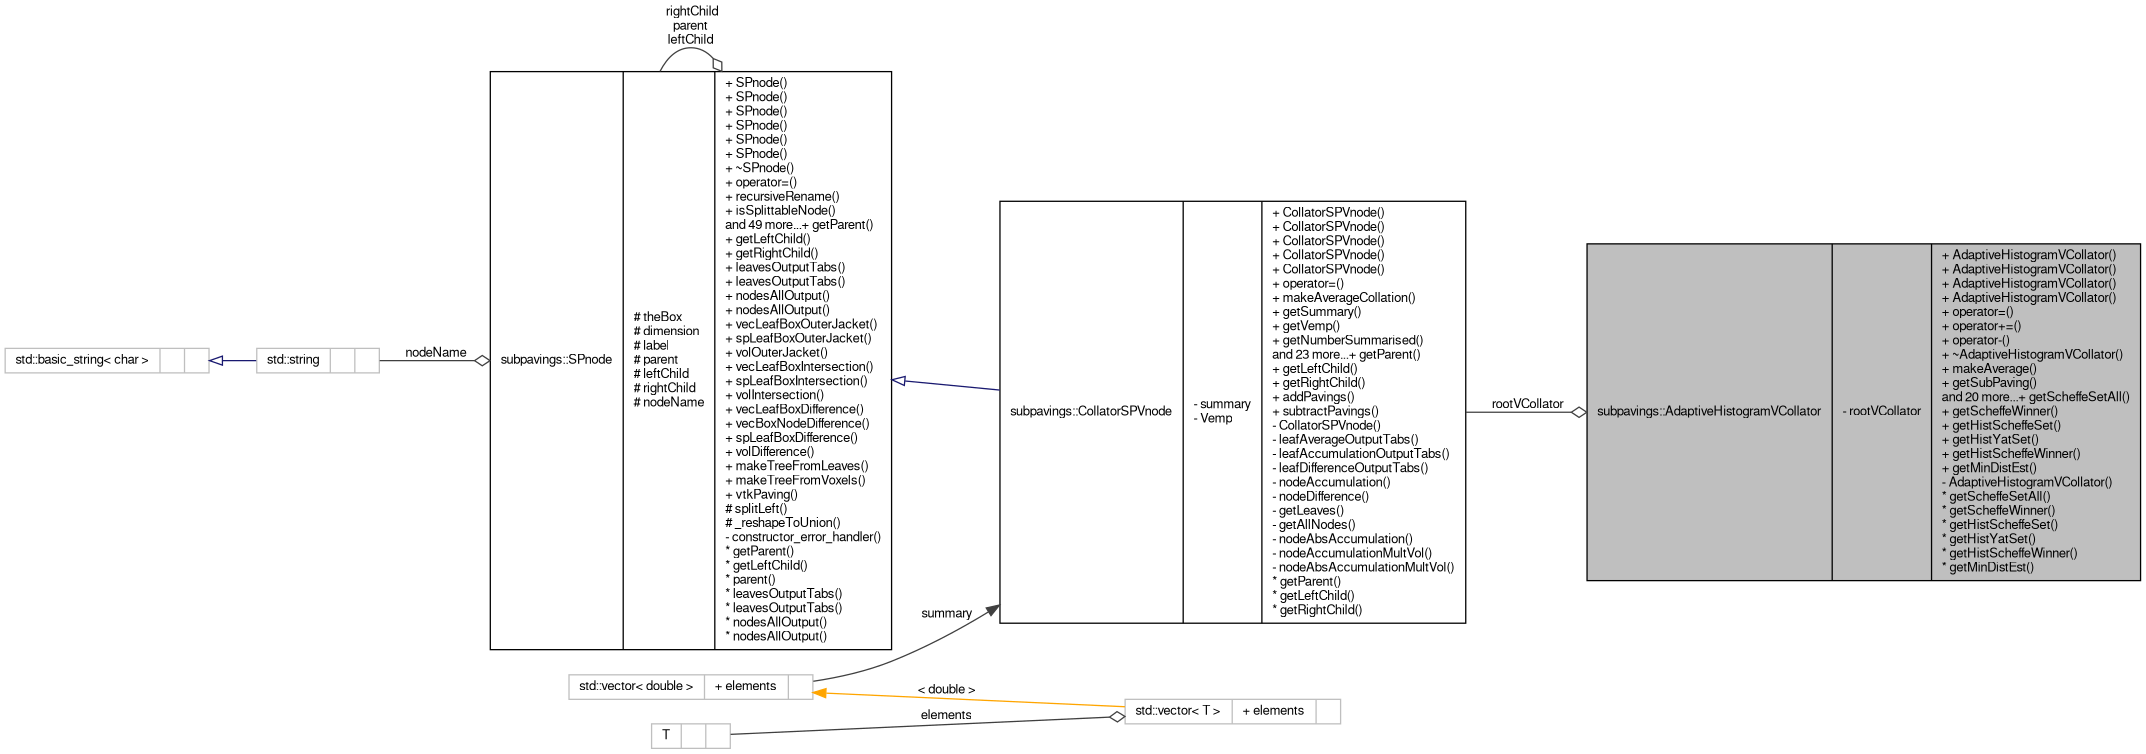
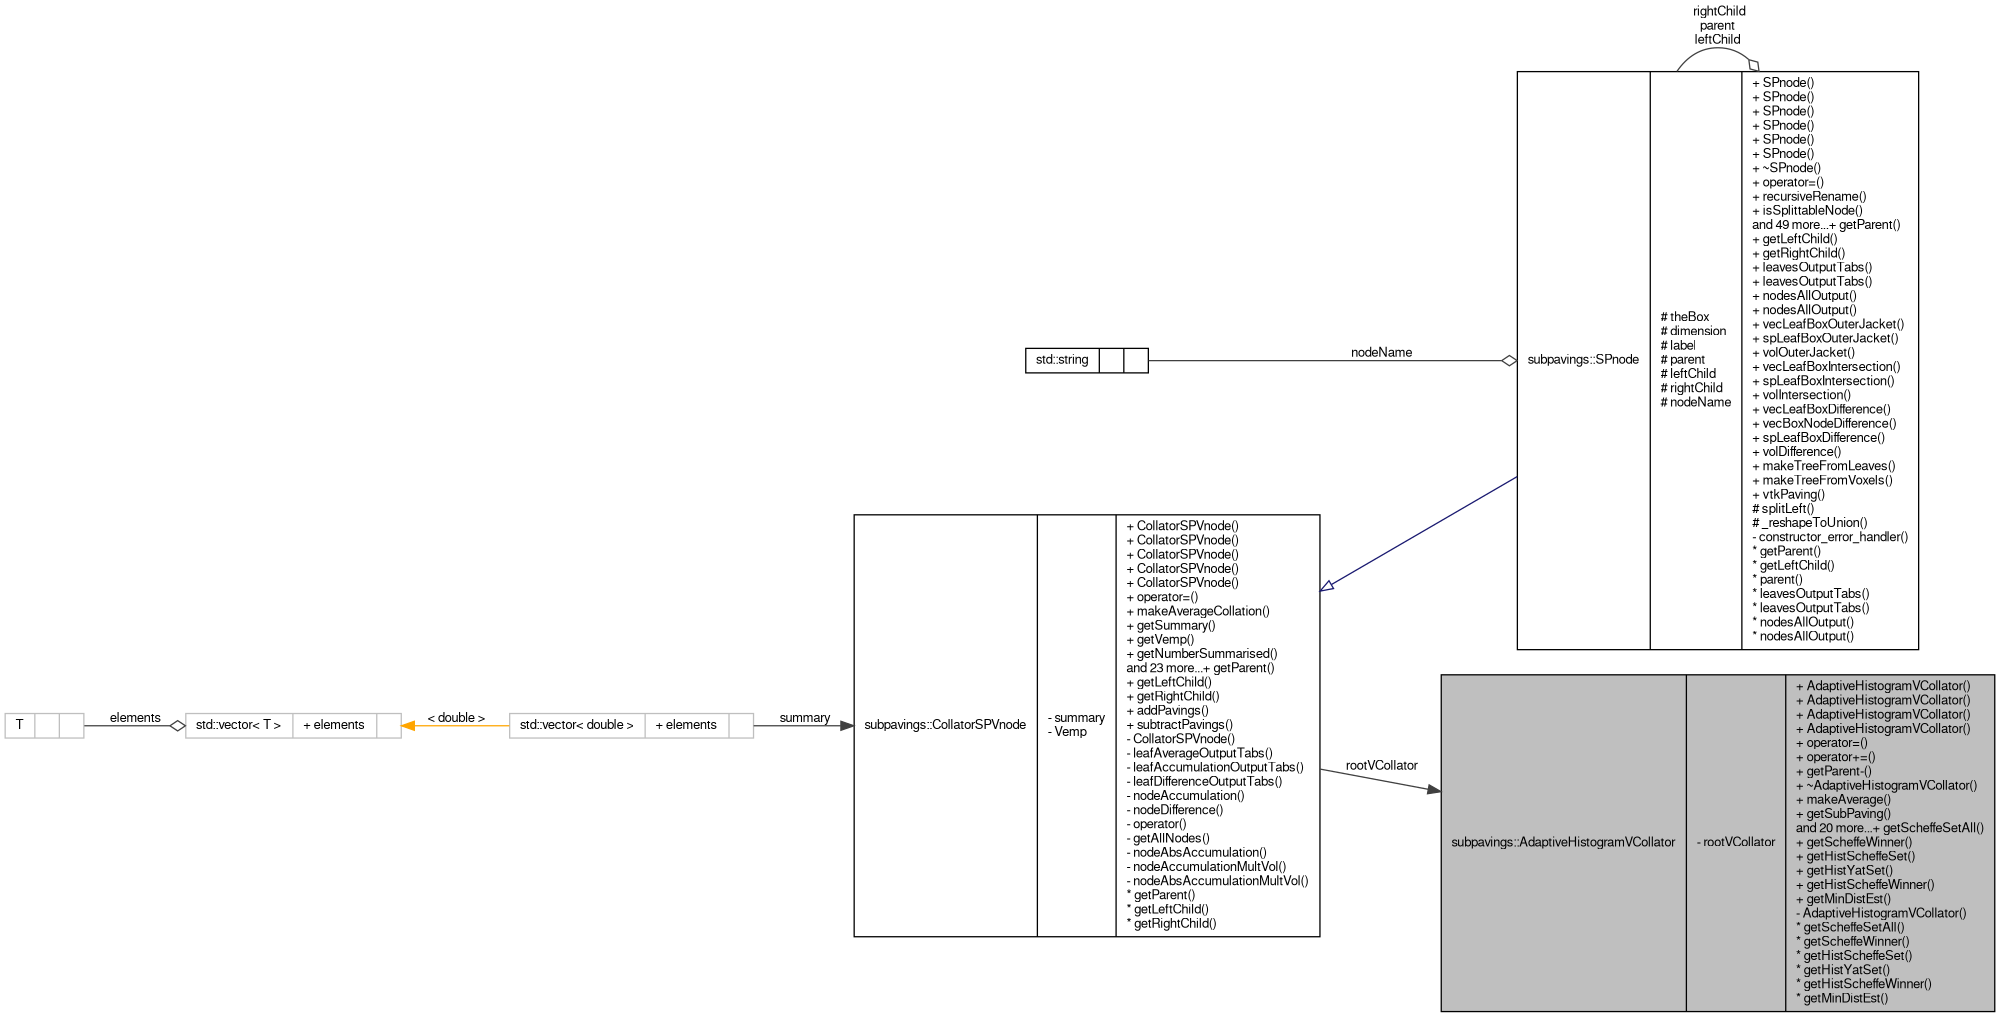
(1976, 341) -> (1834, 772)
(107, 361) -> none
(318, 361) -> (1087, 361)
(952, 386) -> (1424, 531)
(1519, 412) -> (1374, 779)
(1308, 511) -> (1157, 824)
(976, 700) -> (462, 726)
